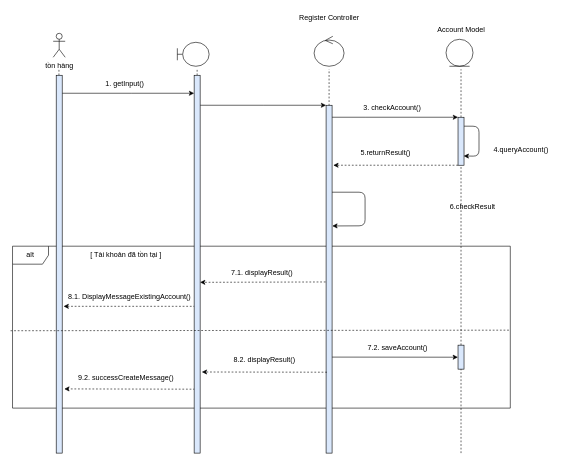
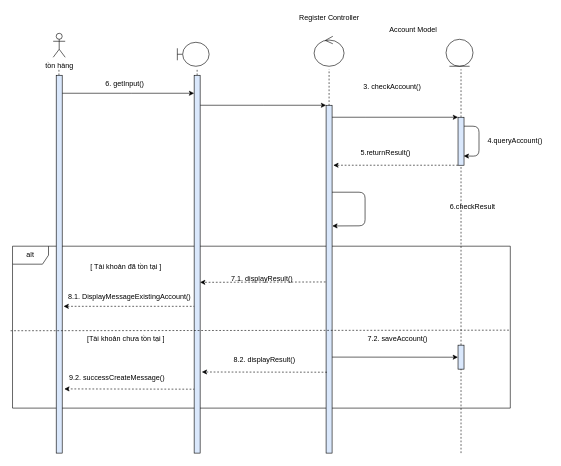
(461, 30) -> (413, 30)
(125, 84) -> (125, 84)
(392, 108) -> (392, 87)
(521, 150) -> (515, 141)
(126, 255) -> (126, 267)
(262, 273) -> (262, 279)
none -> (126, 339)
(398, 348) -> (398, 339)
(126, 378) -> (117, 378)
